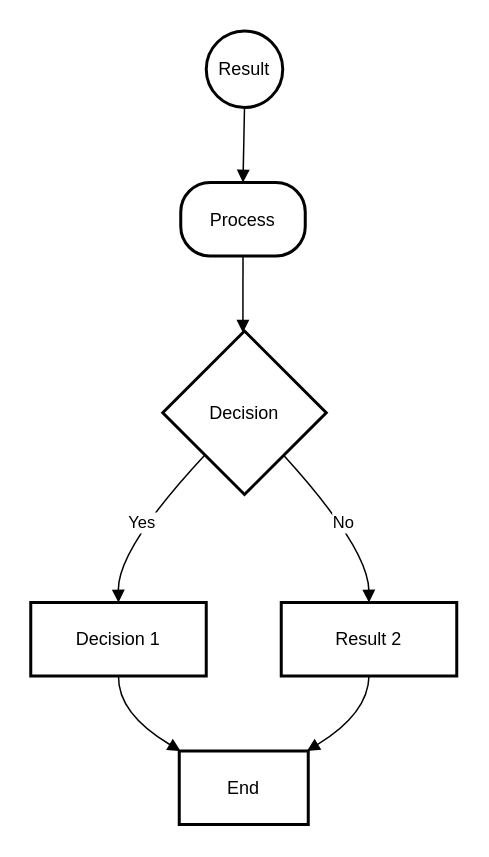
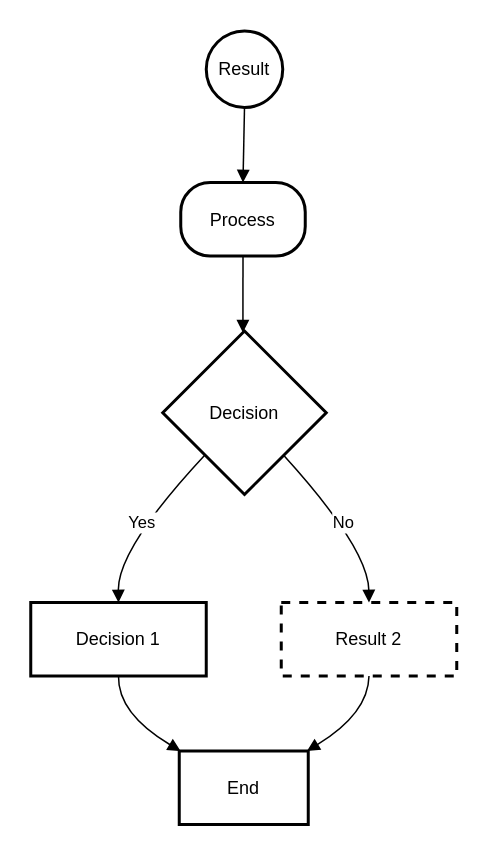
(369, 639) -> (369, 639)
